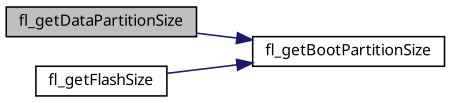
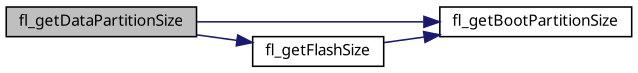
none -> (217, 38)
